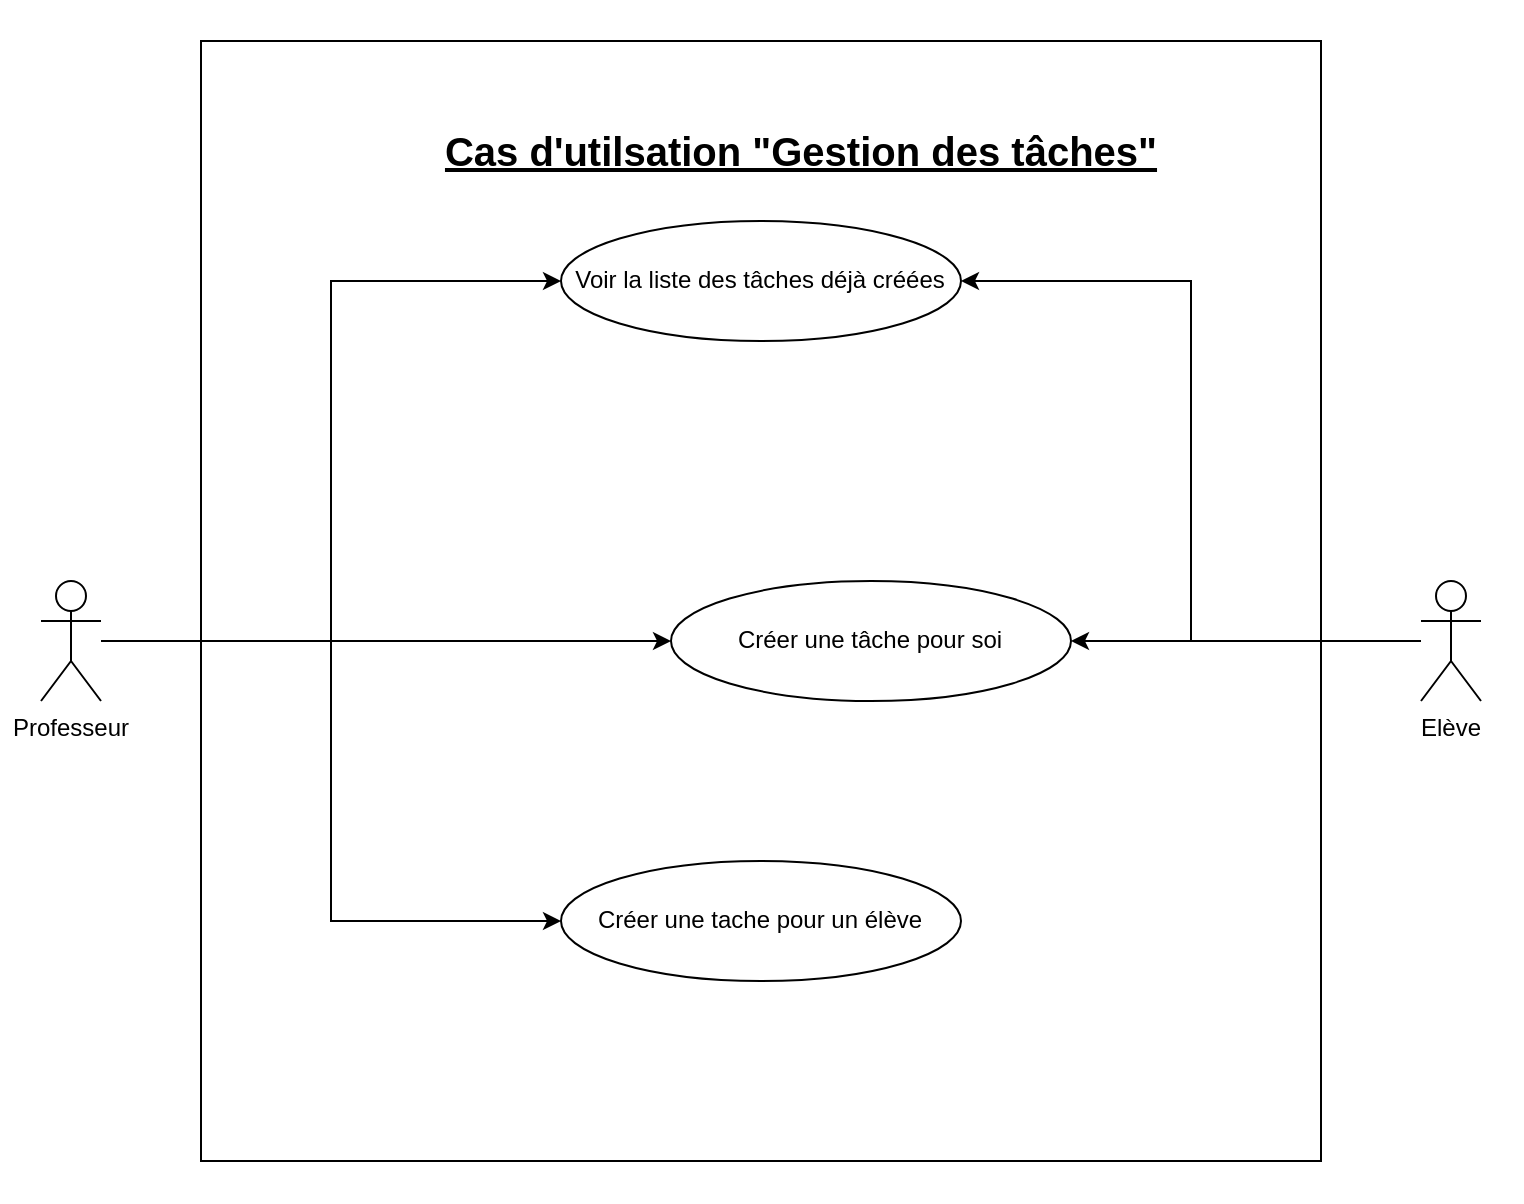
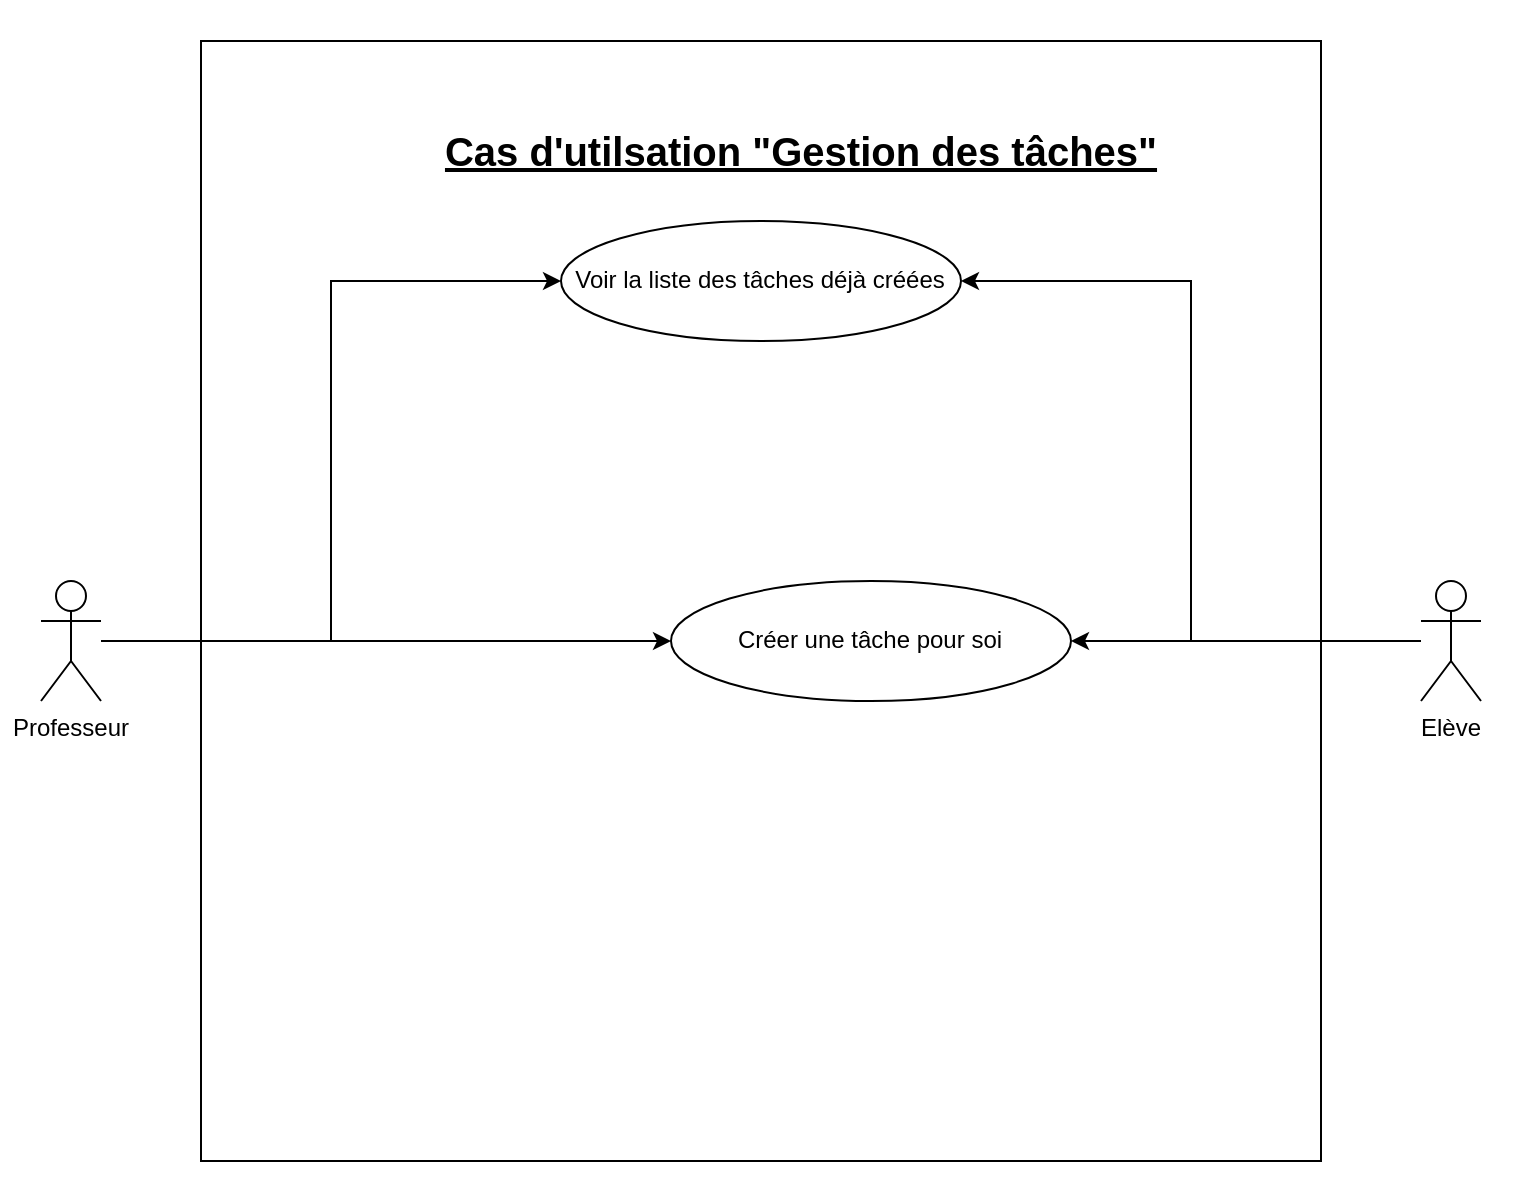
(331, 891) -> none
(761, 921) -> none
